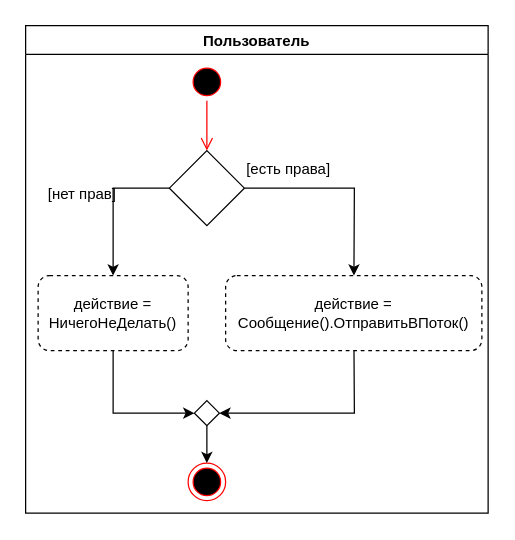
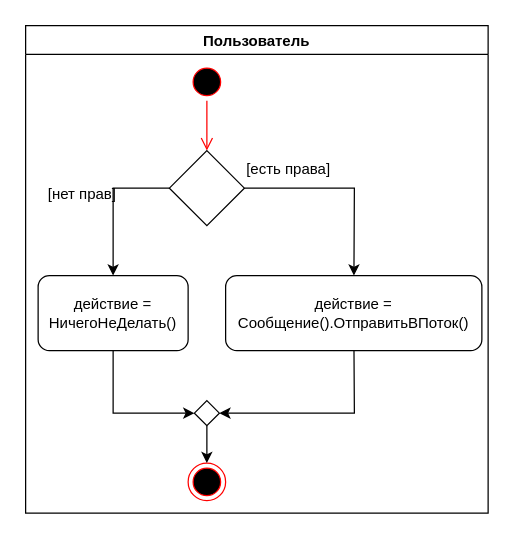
(113, 313) -> (113, 313)
(354, 313) -> (354, 313)
